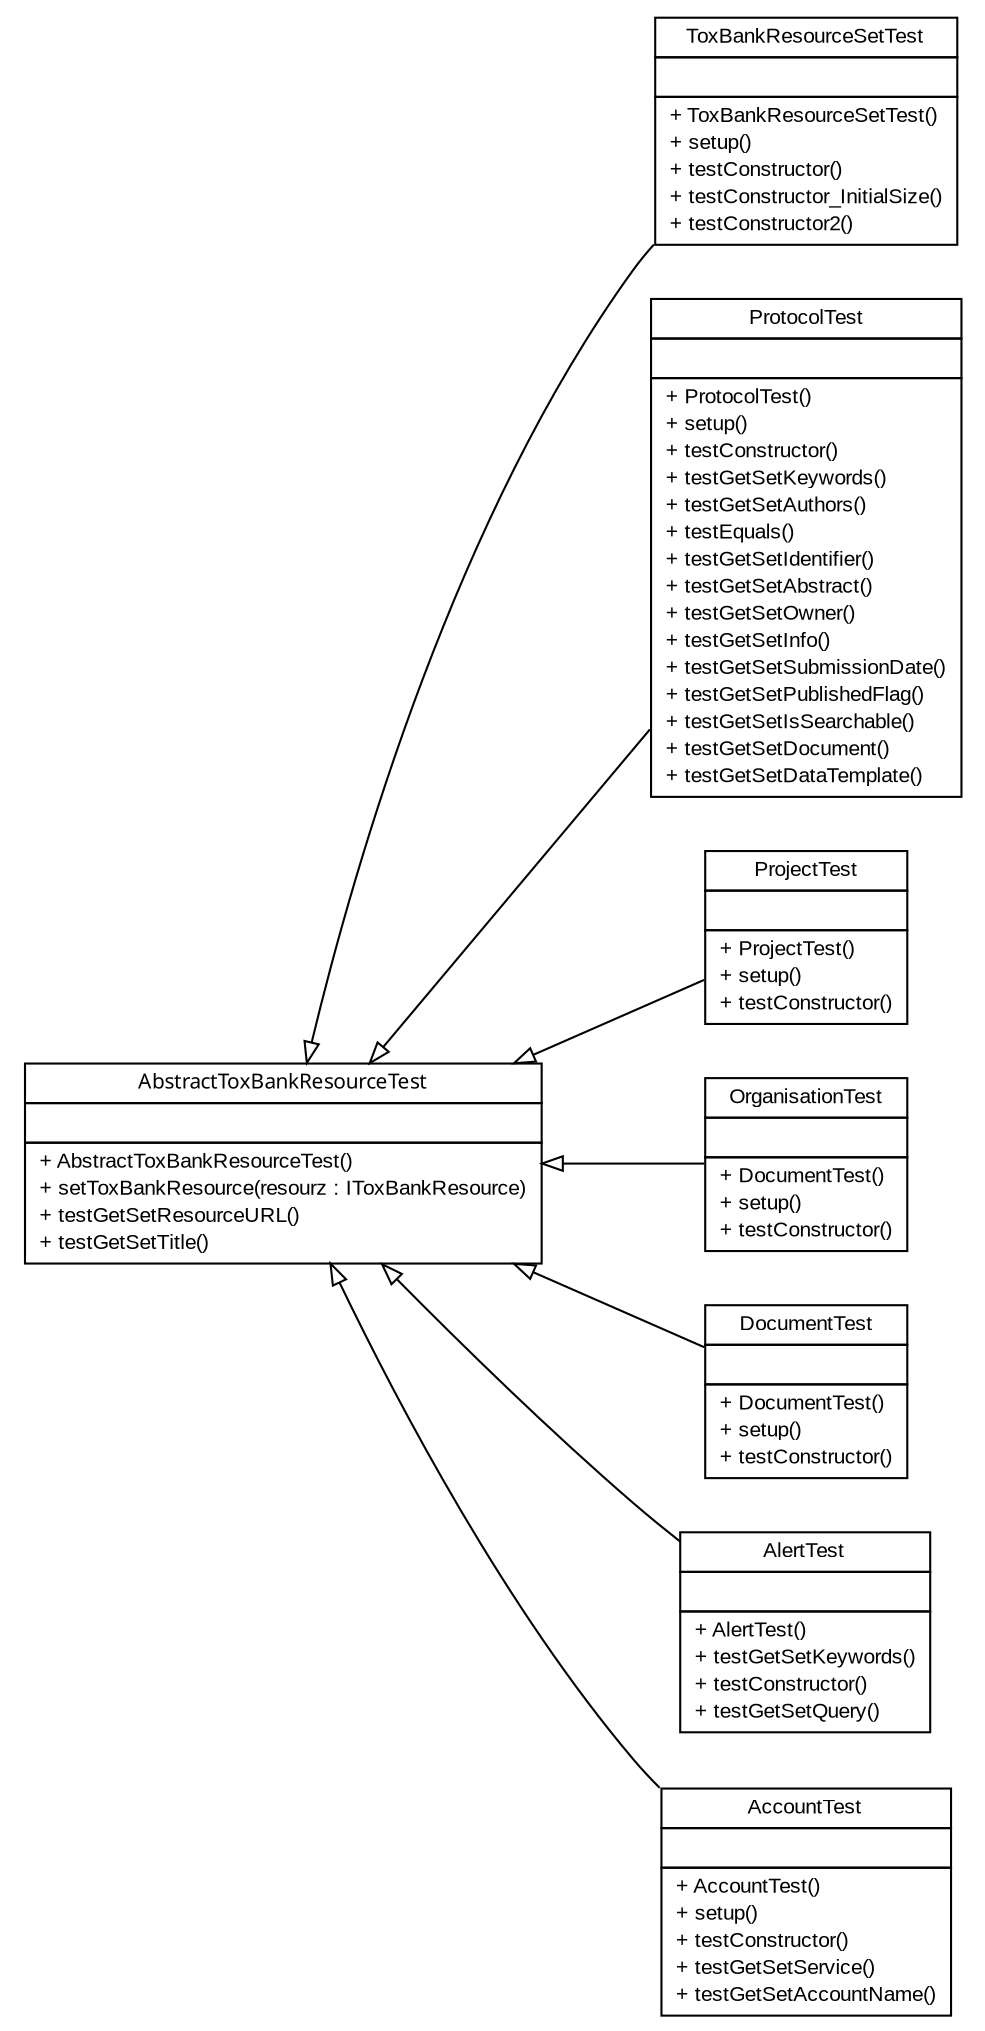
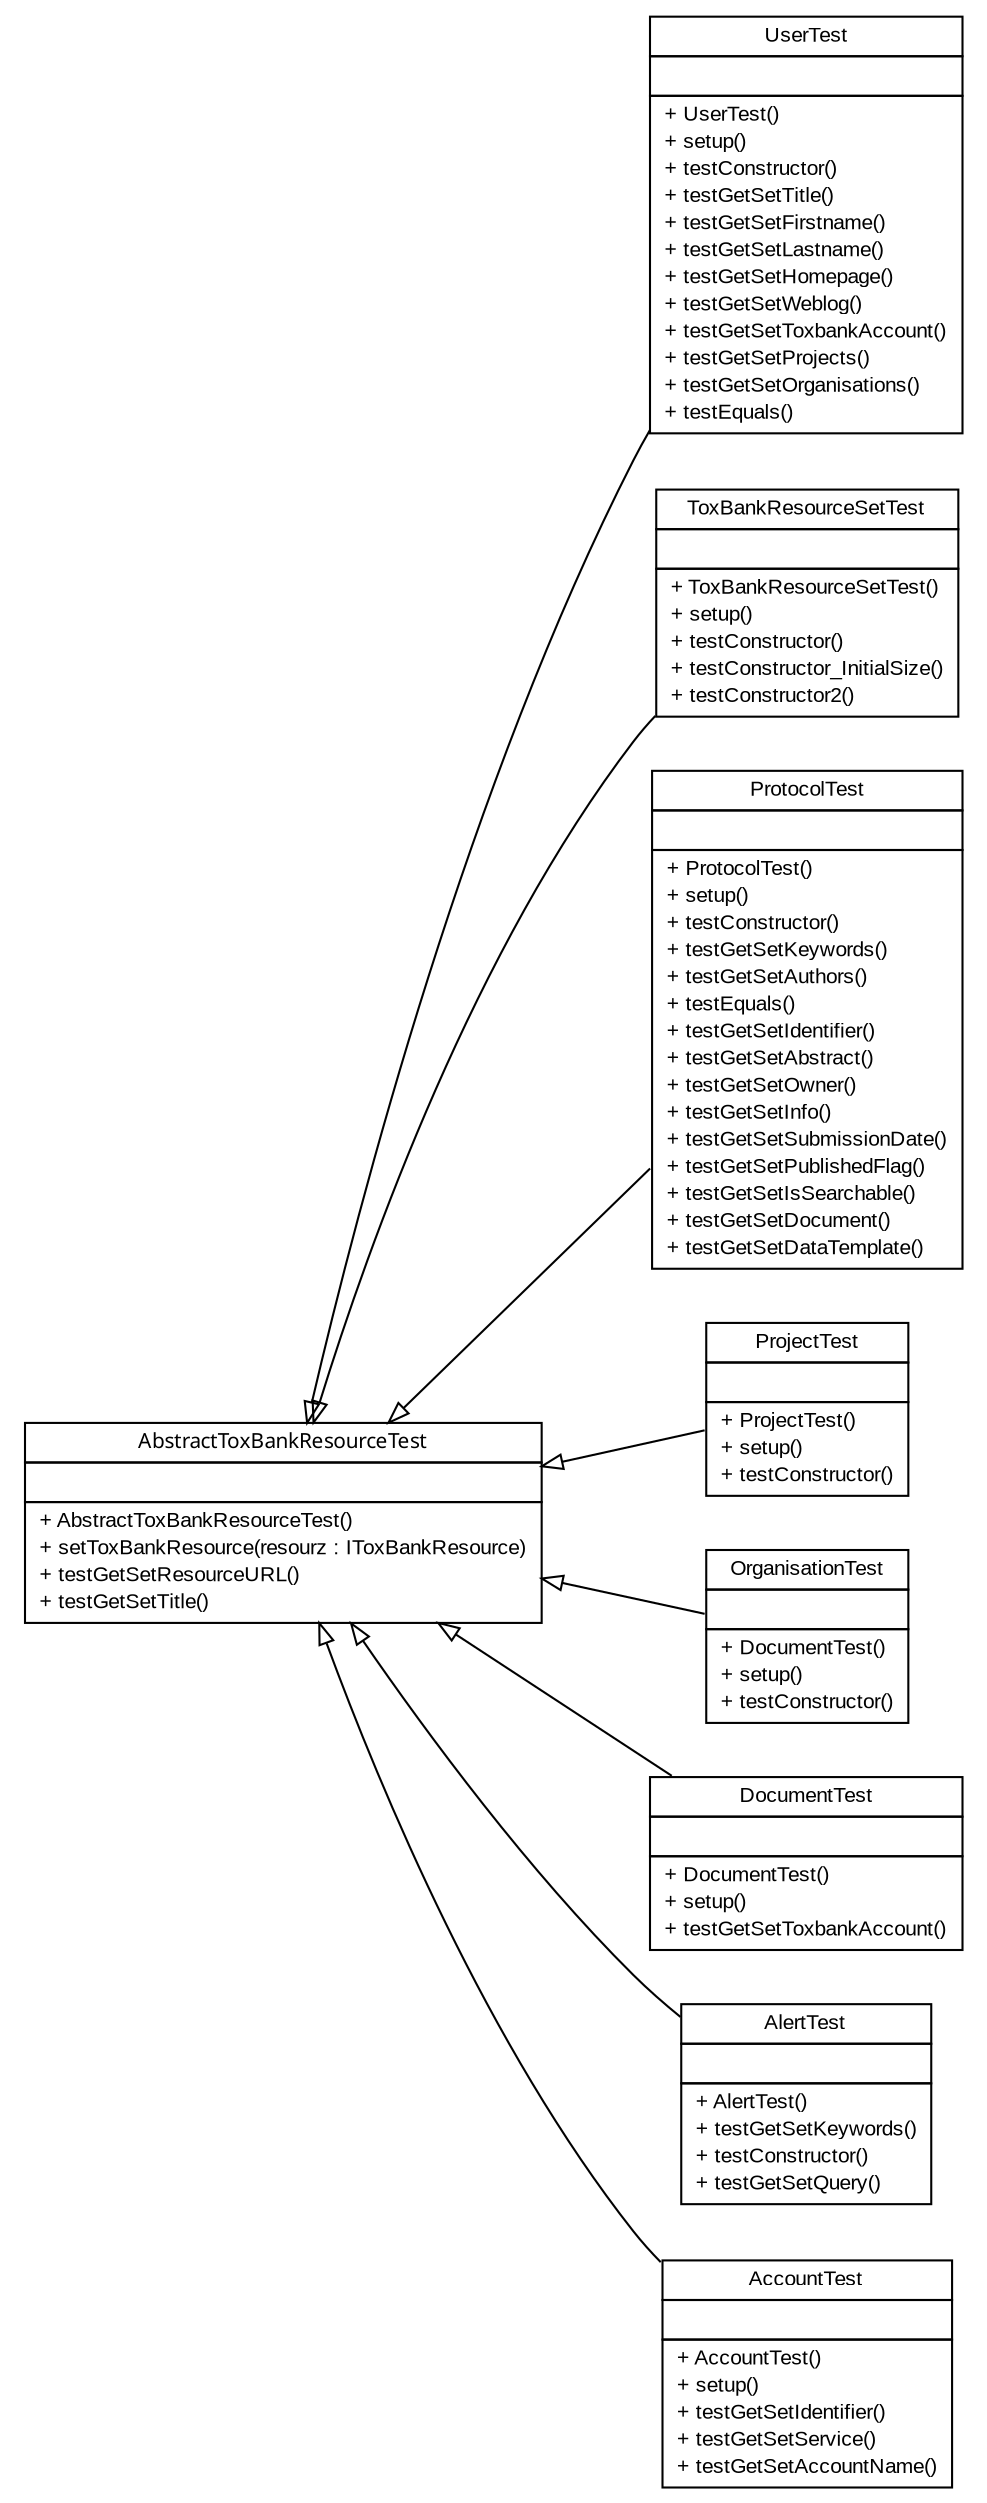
none -> (806, 225)
(806, 1457) -> (806, 1929)
(762, 1941) -> (781, 2412)
